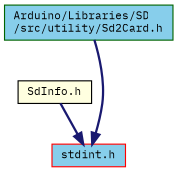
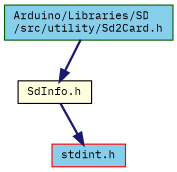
(103, 87) -> (73, 55)
